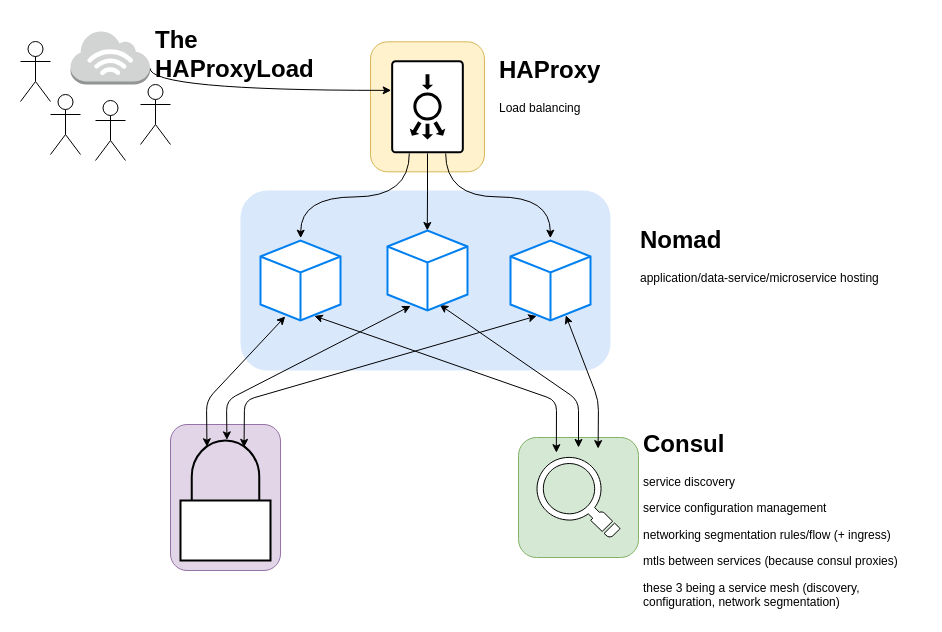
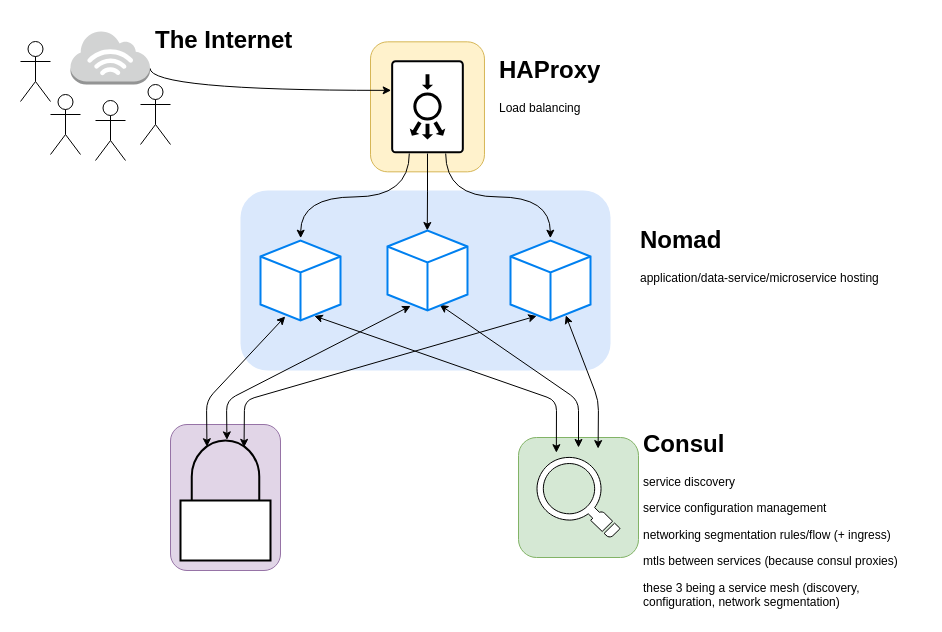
(204, 18) -> (194, 18)
